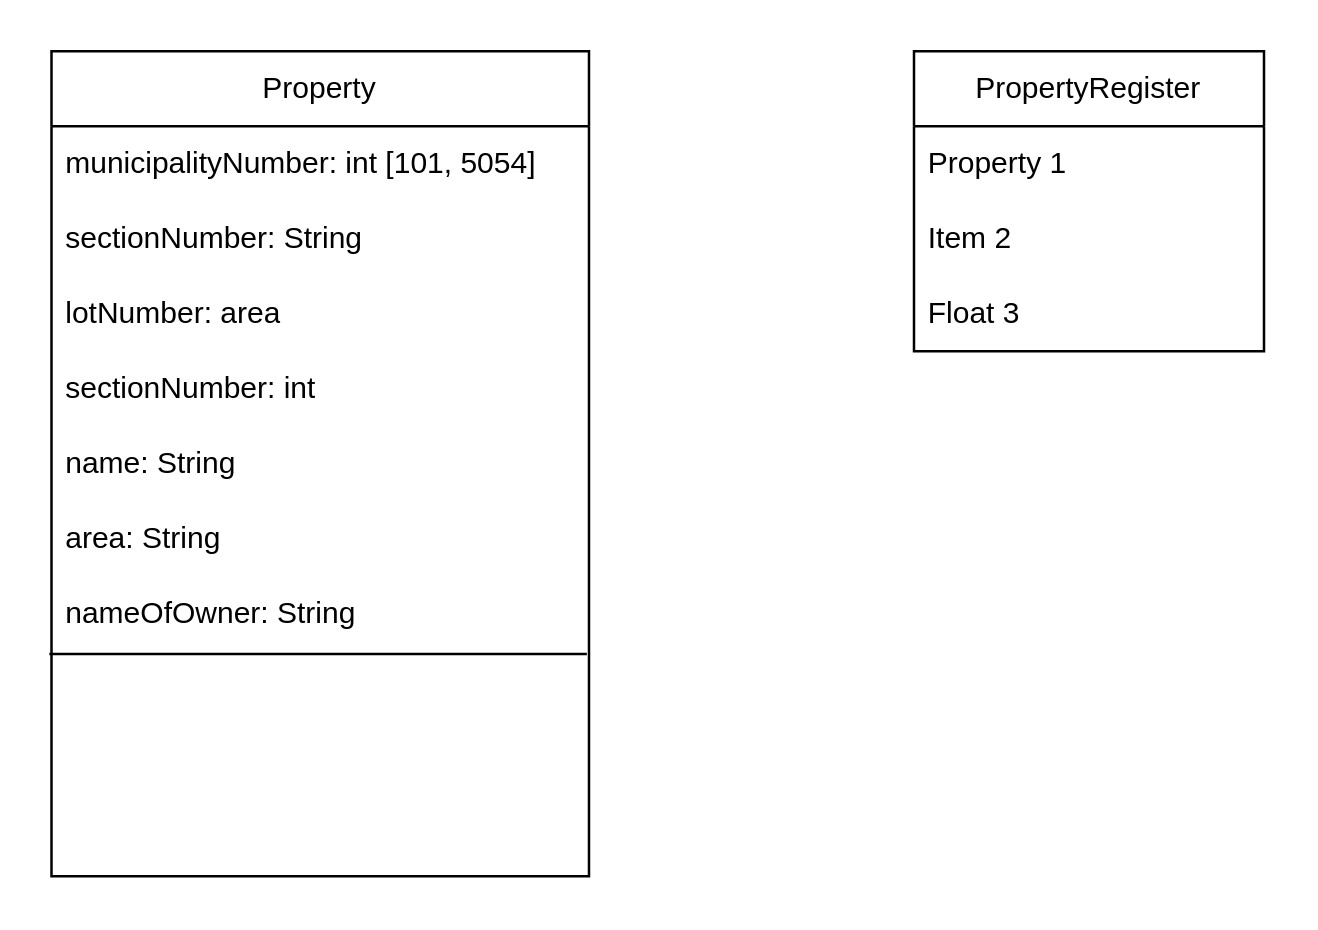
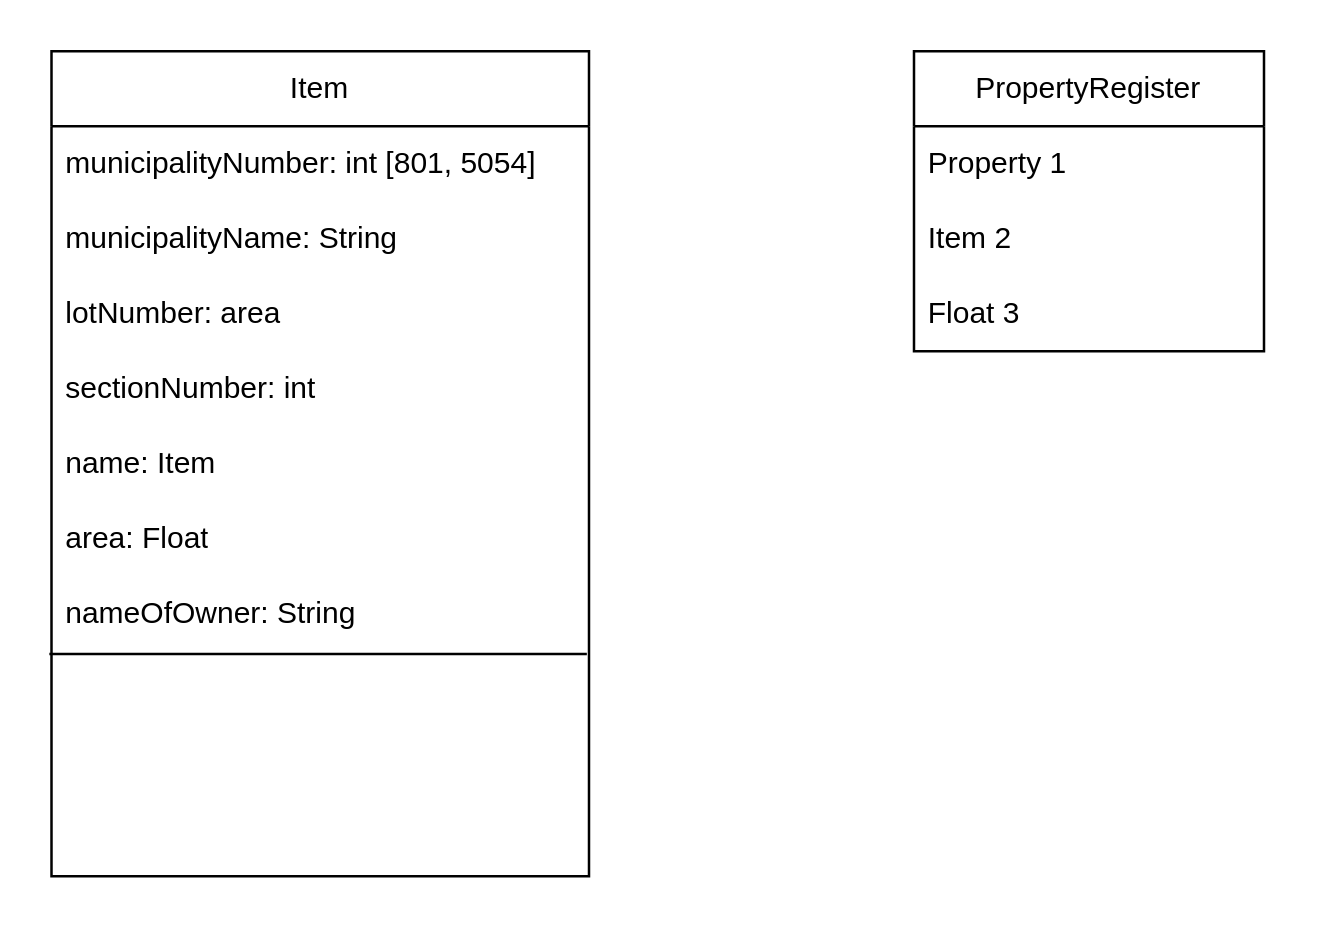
(320, 89) -> (320, 89)
(321, 164) -> (321, 164)
(227, 239) -> (241, 239)
(155, 464) -> (142, 464)
(155, 539) -> (147, 539)
